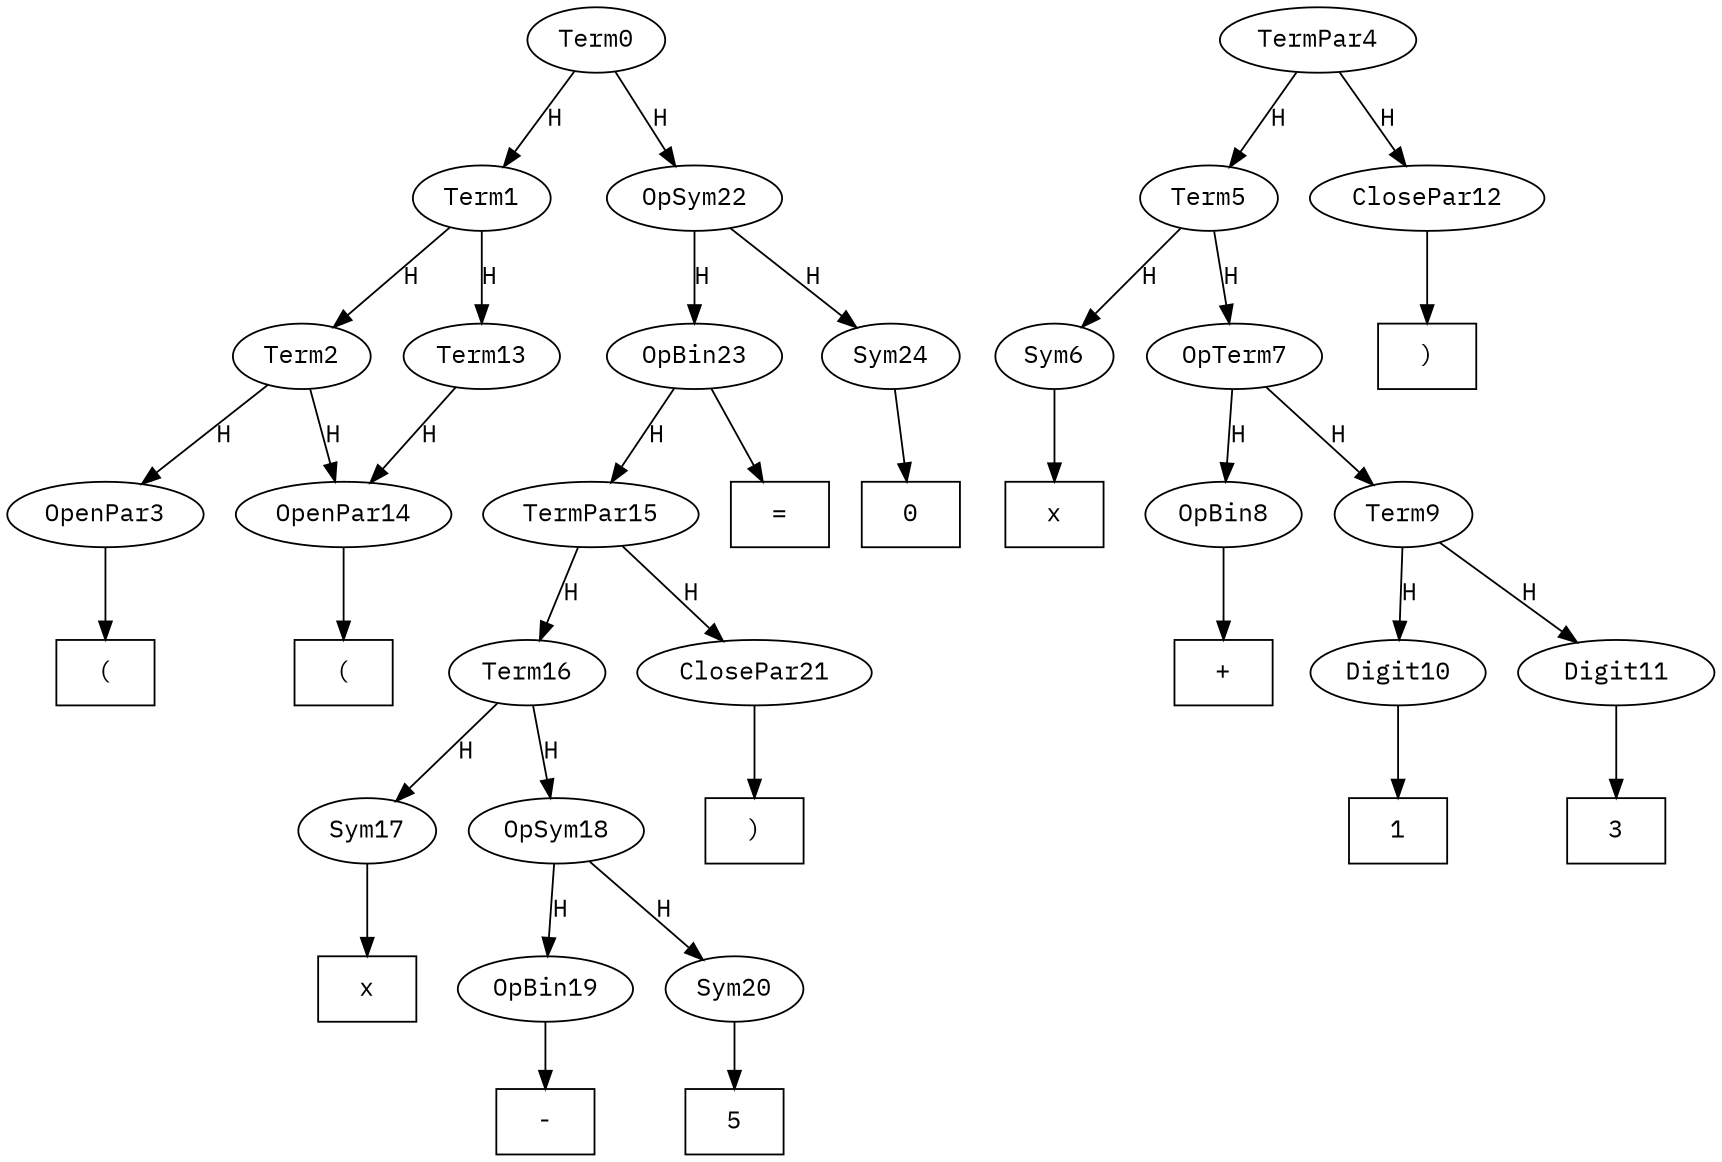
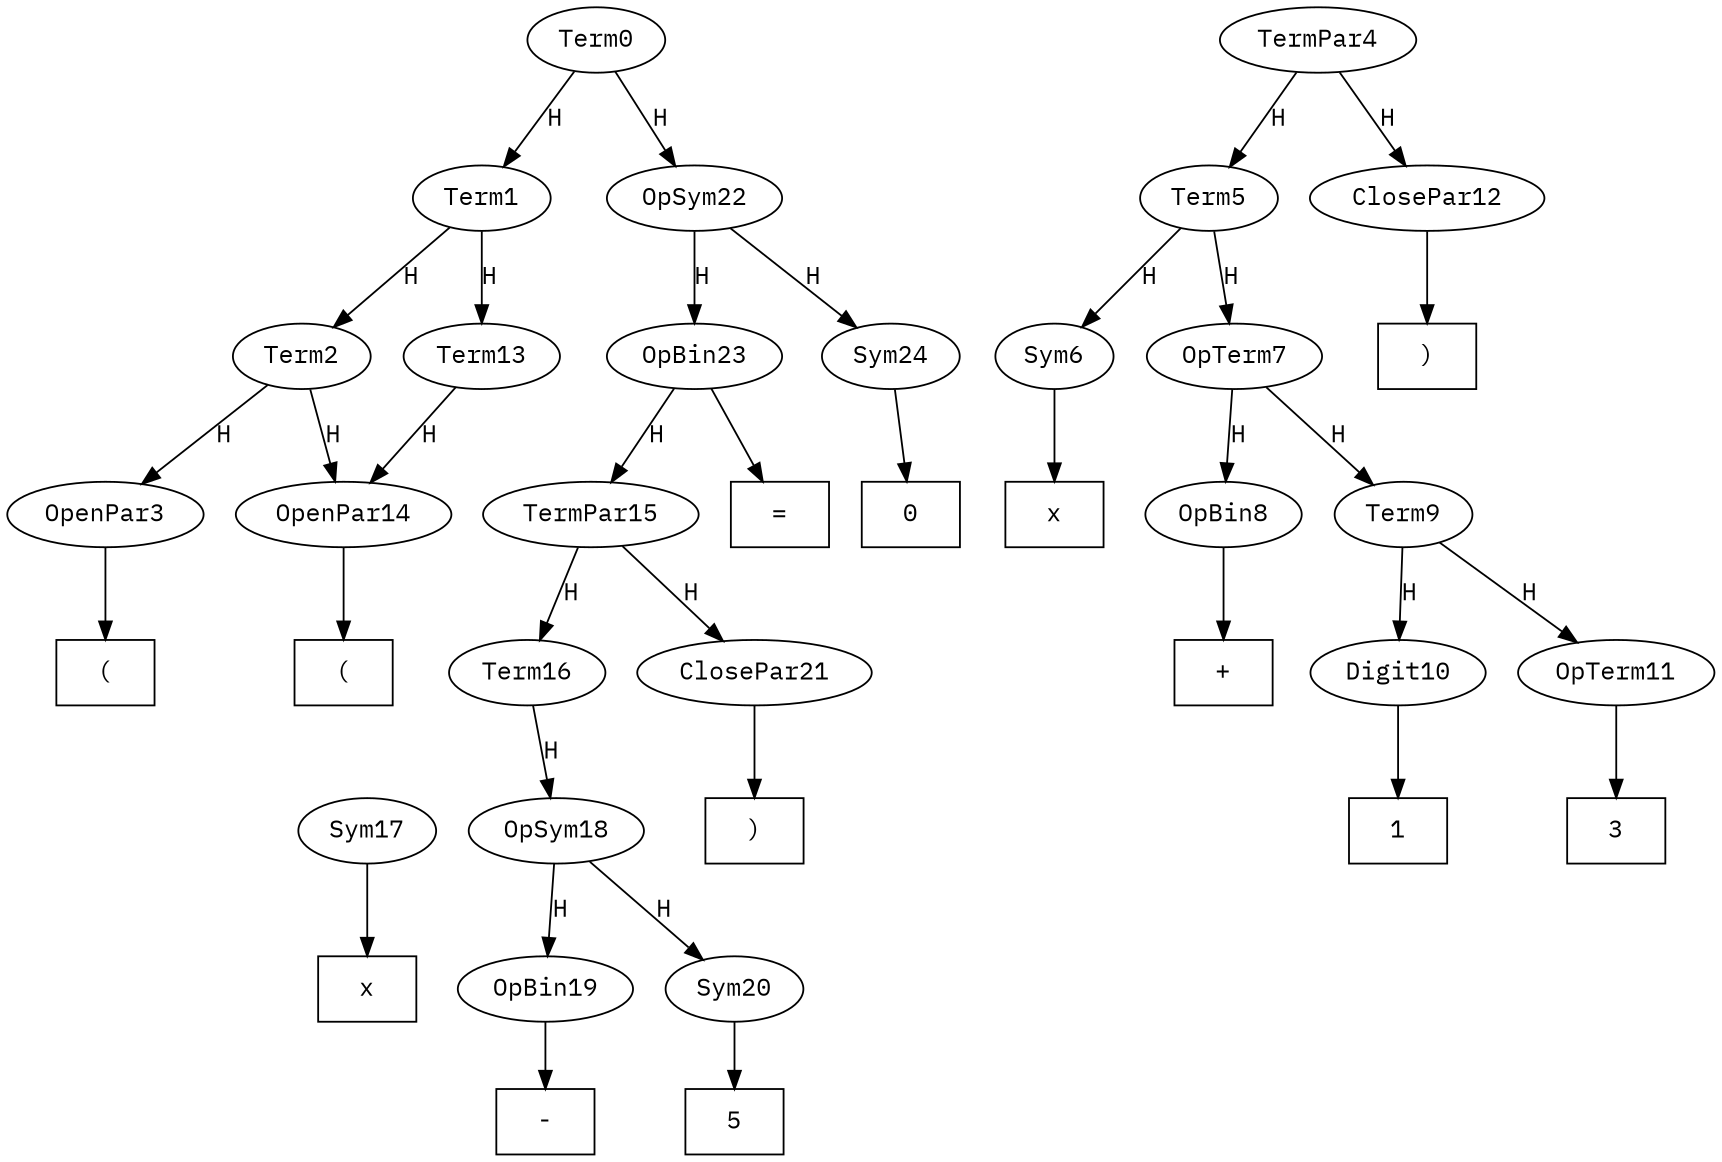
(1616, 673) -> (1616, 673)
(453, 746) -> none
